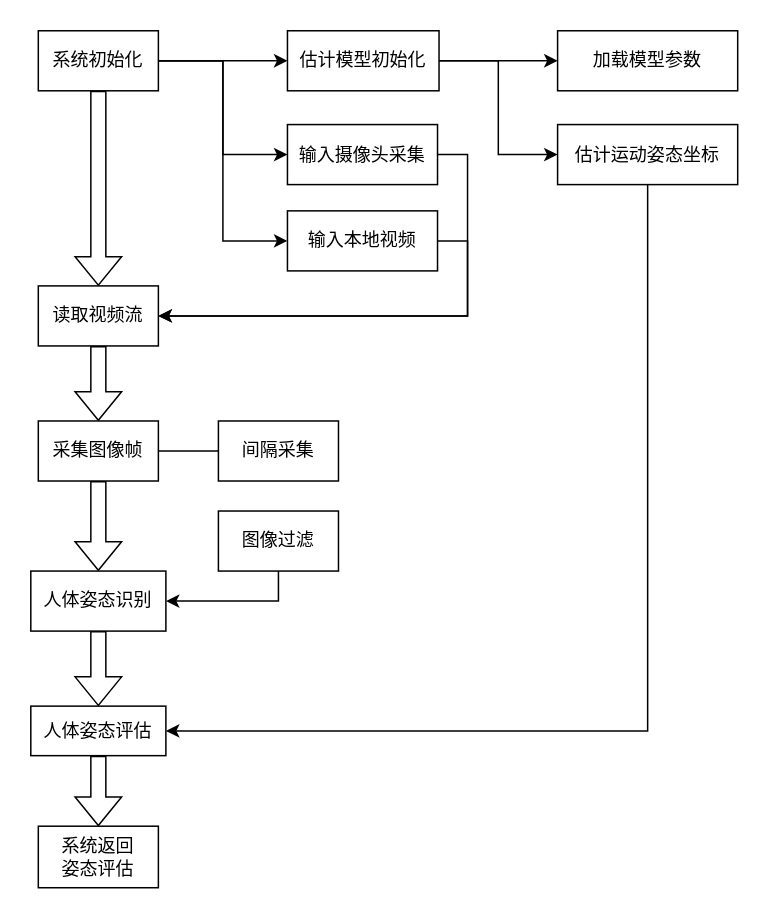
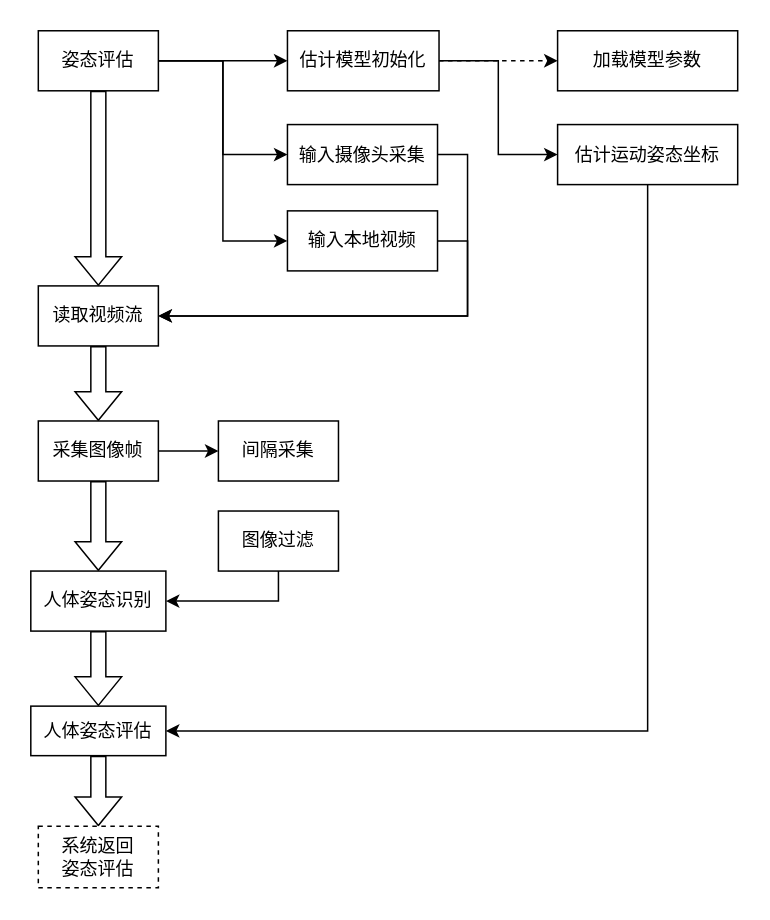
(98, 61) -> (98, 61)
(524, 61) -> (524, 61)
(211, 451) -> (207, 451)
(98, 857) -> (98, 857)
